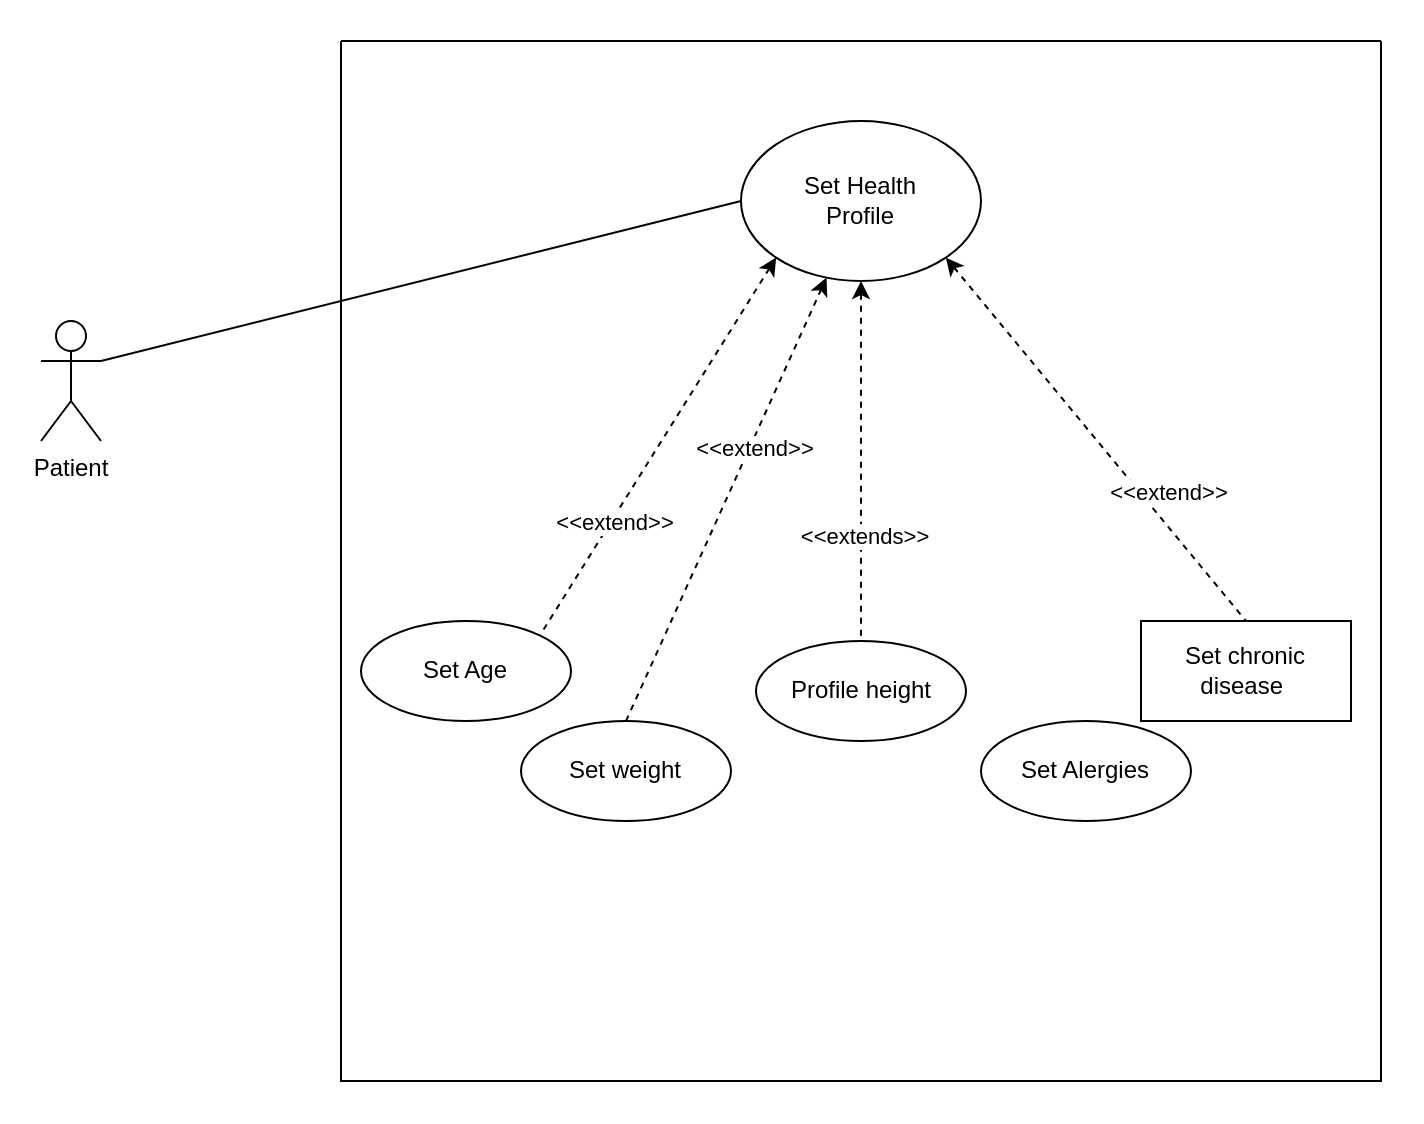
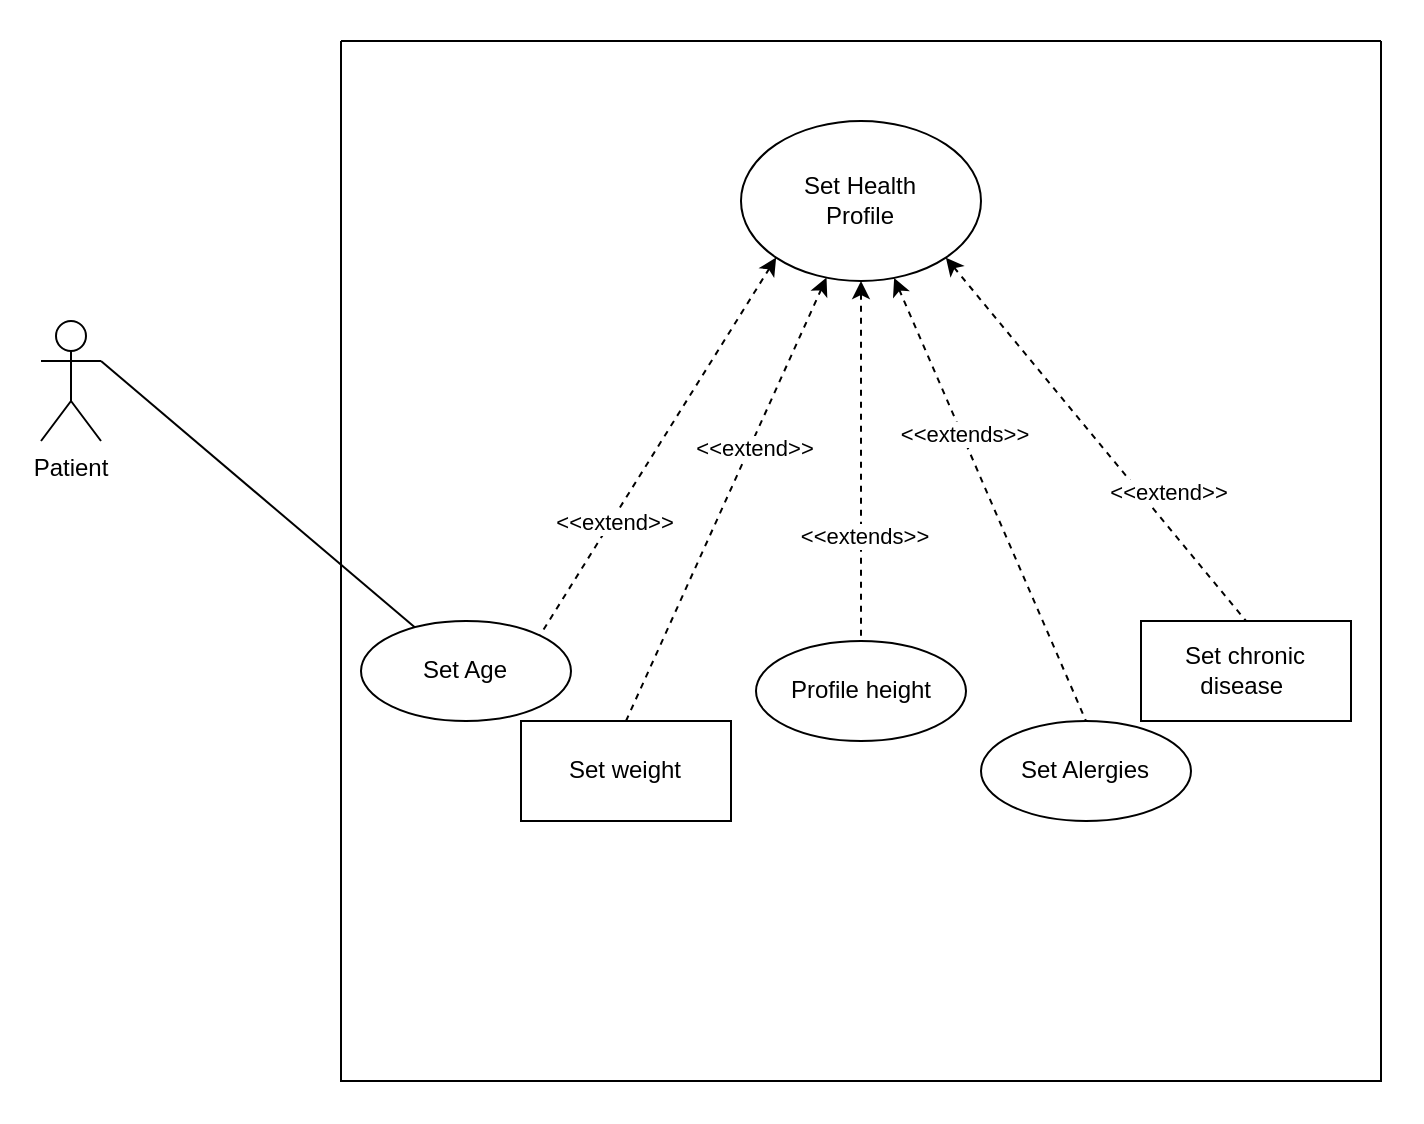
(421, 281) -> (221, 463)
none -> (1022, 574)
(626, 771) -> (626, 771)
